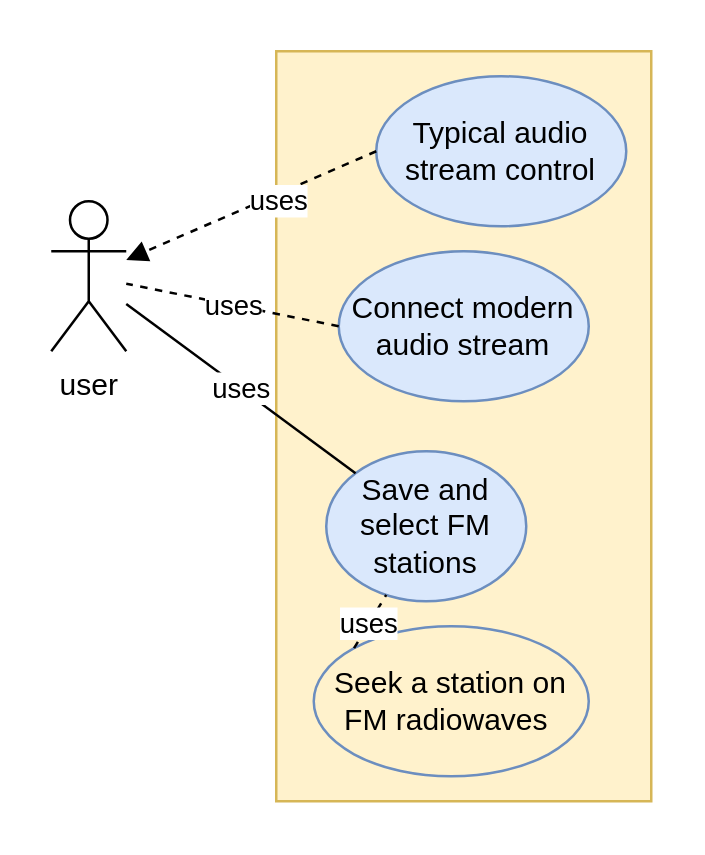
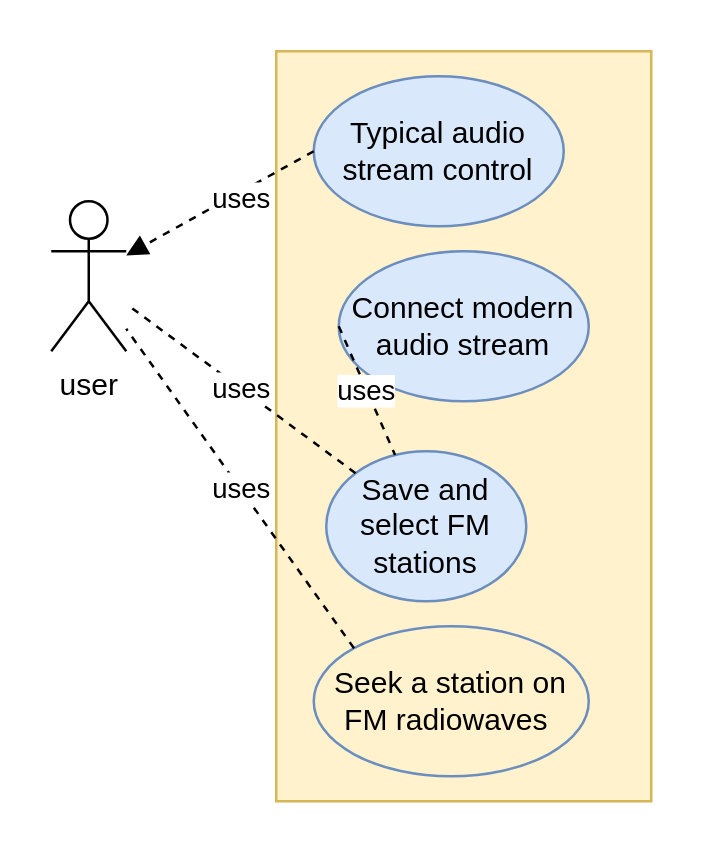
(501, 151) -> (439, 151)
(233, 305) -> (380, 420)
(172, 338) -> (172, 338)
(364, 632) -> (294, 564)
